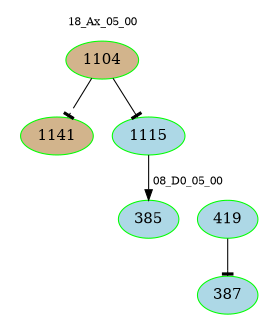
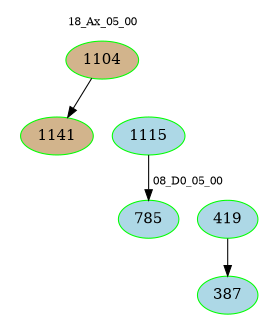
(83, 93) -> (83, 93)
(124, 96) -> none
(149, 219) -> (149, 219)
(228, 255) -> (228, 255)
